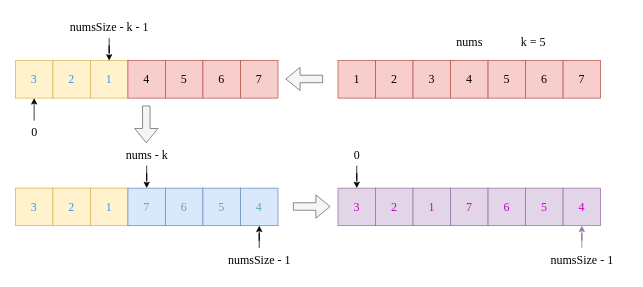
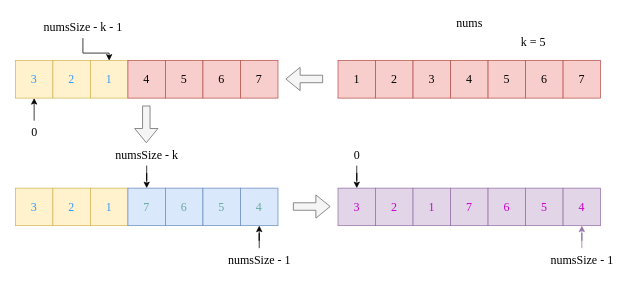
(109, 27) -> (83, 27)
(469, 42) -> (469, 23)
(147, 154) -> (147, 154)
